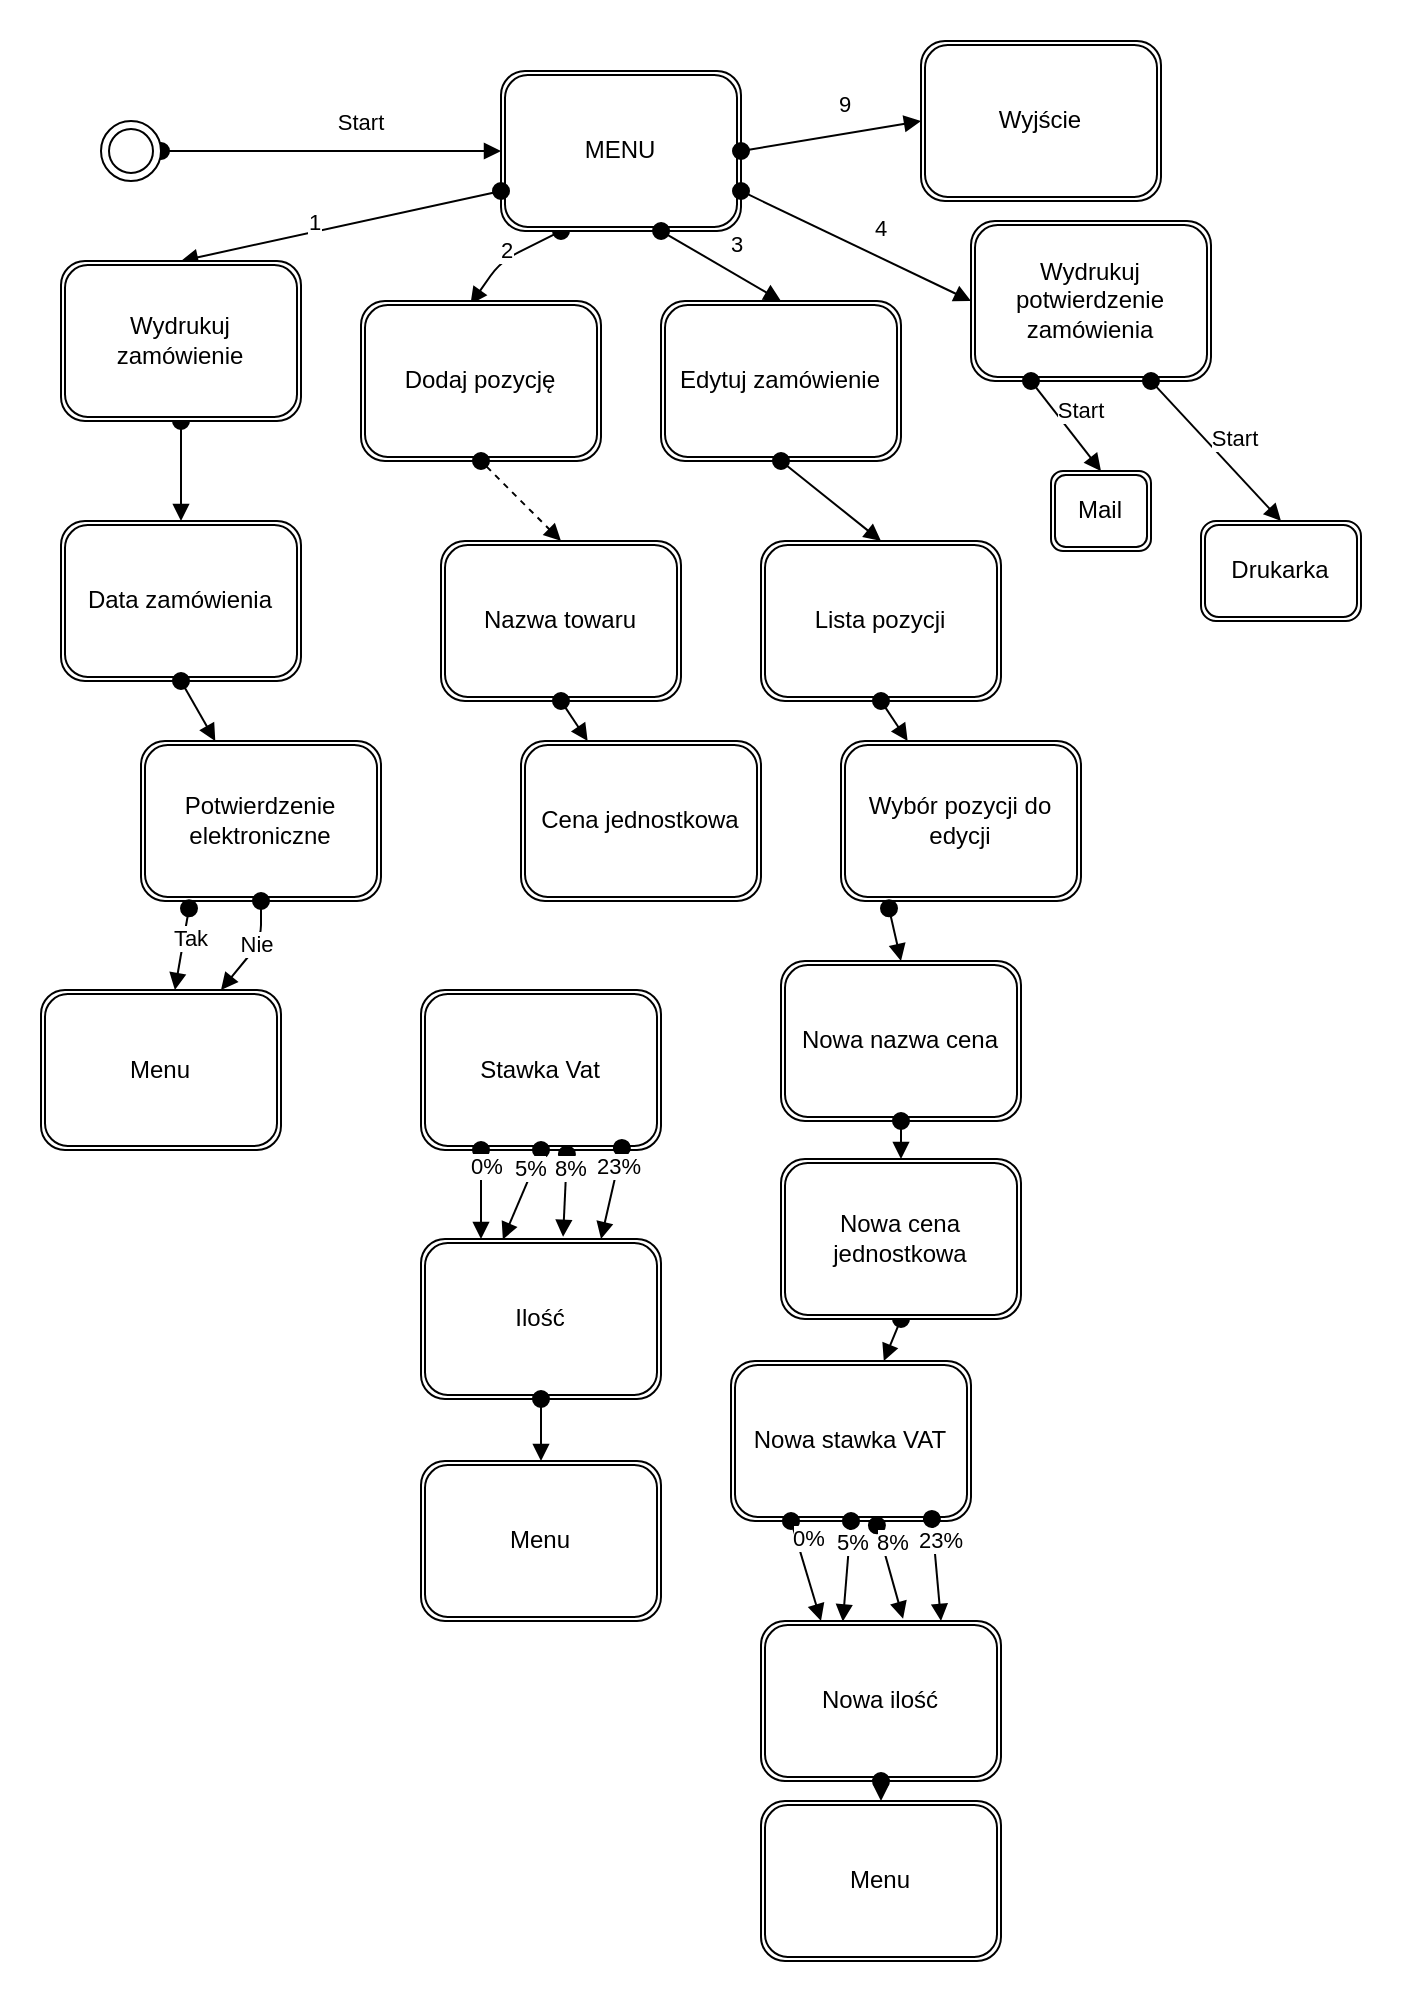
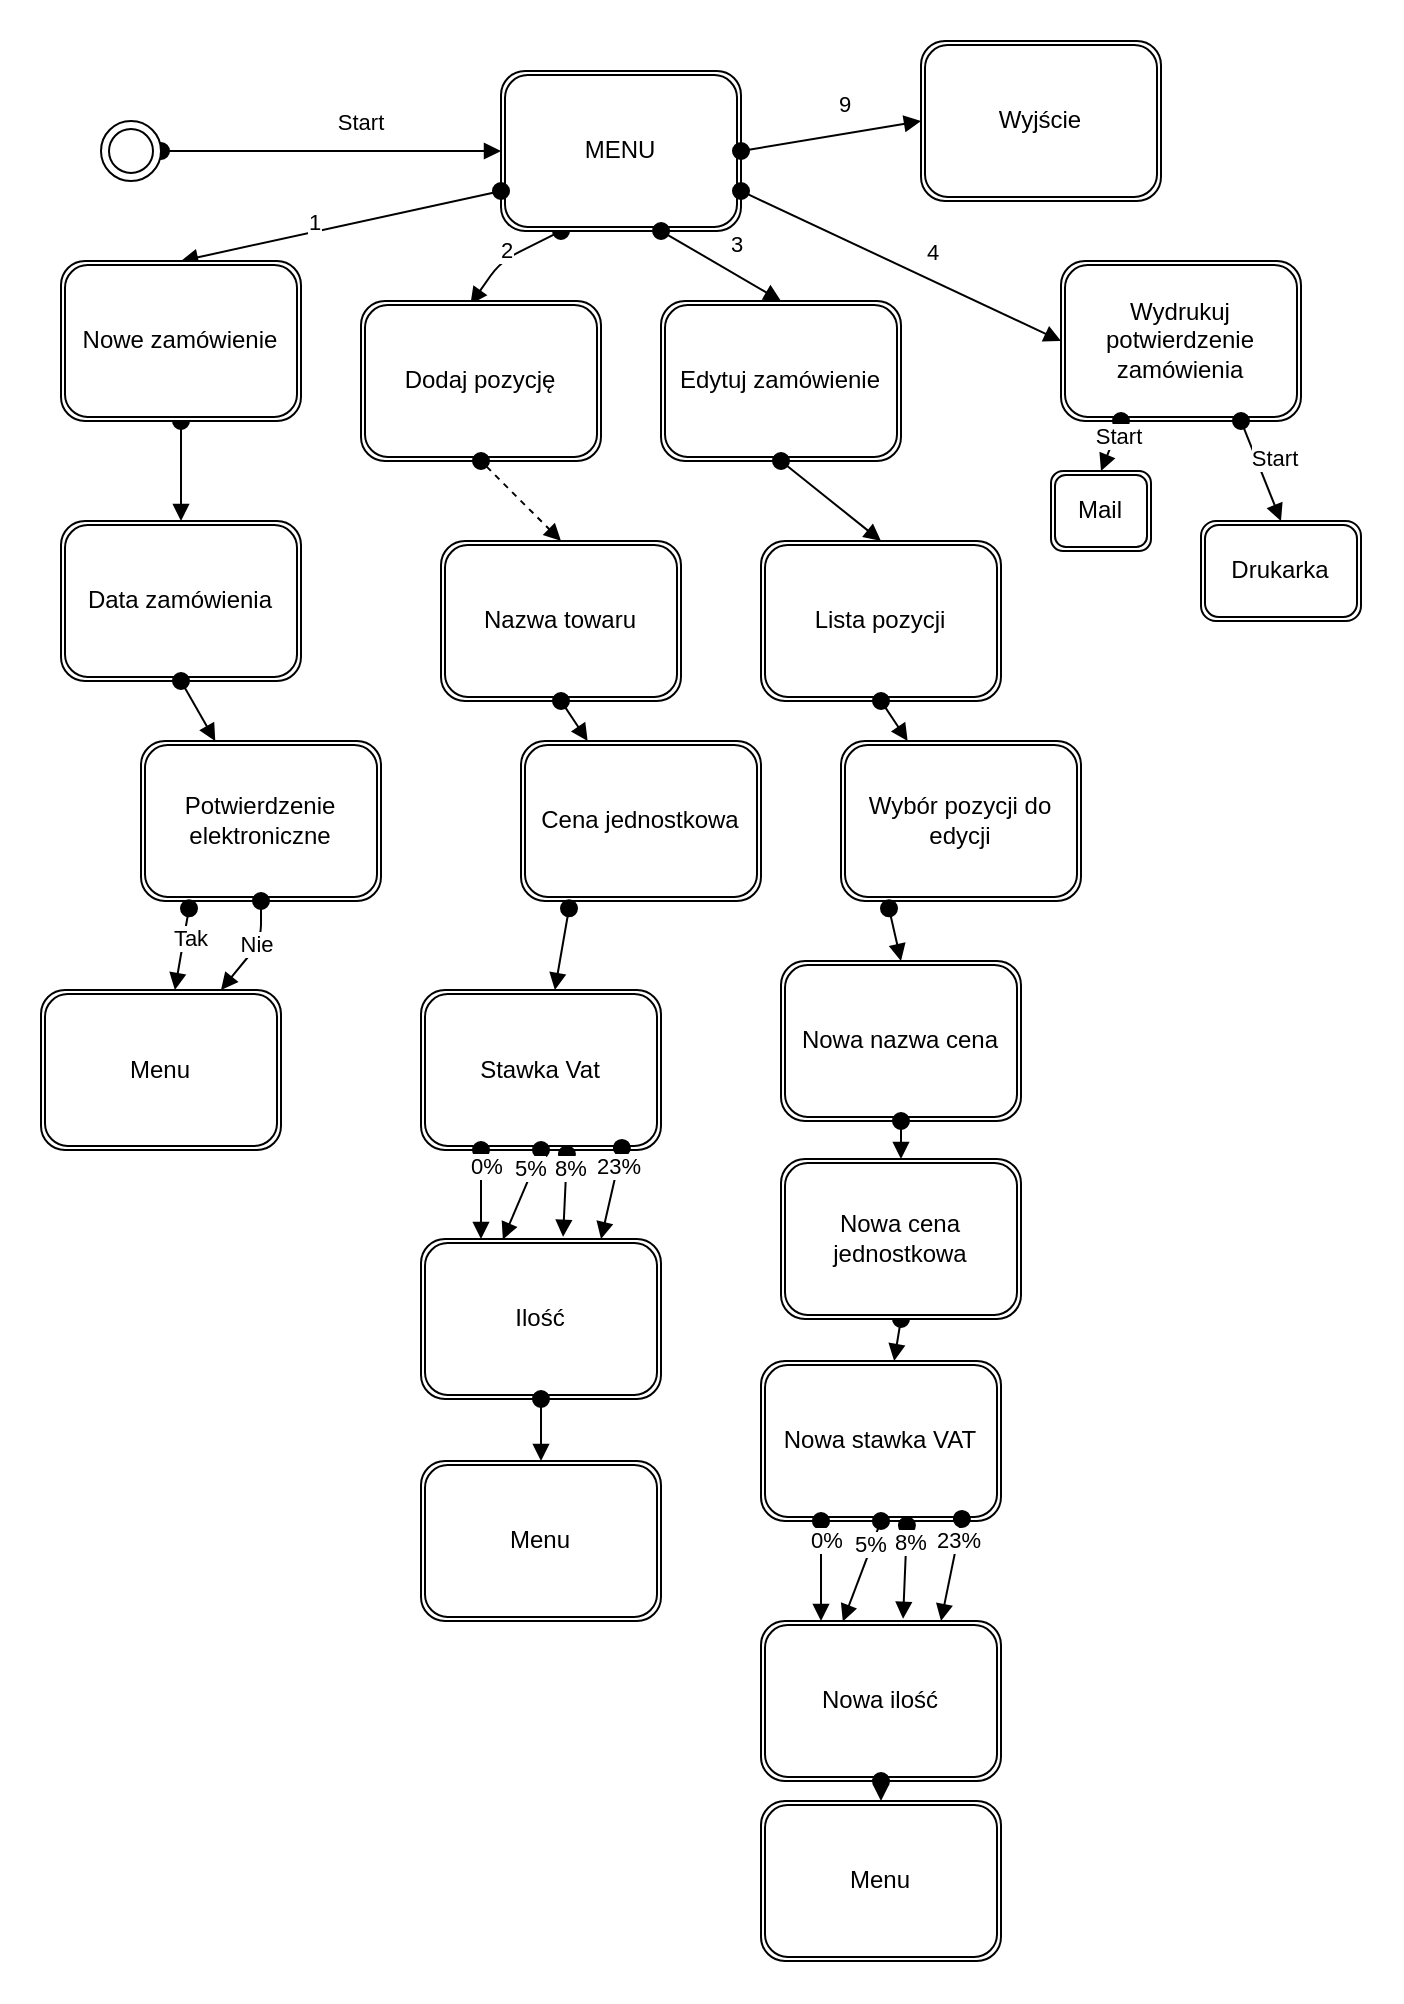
(1091, 301) -> (1181, 341)
(181, 341) -> (181, 341)
none -> (563, 945)
(851, 1441) -> (881, 1441)
